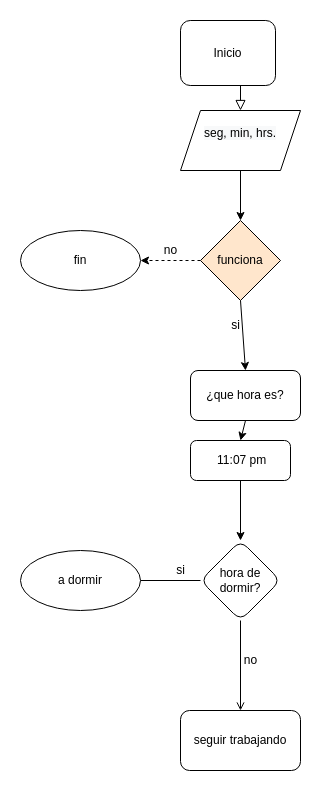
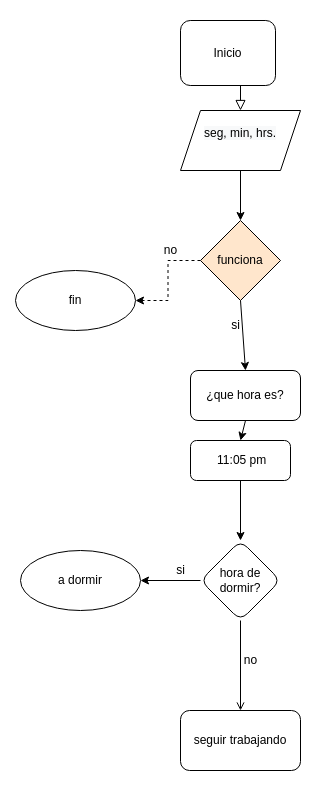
(81, 261) -> (76, 301)
(241, 461) -> (241, 461)
(146, 581) -> (148, 581)
